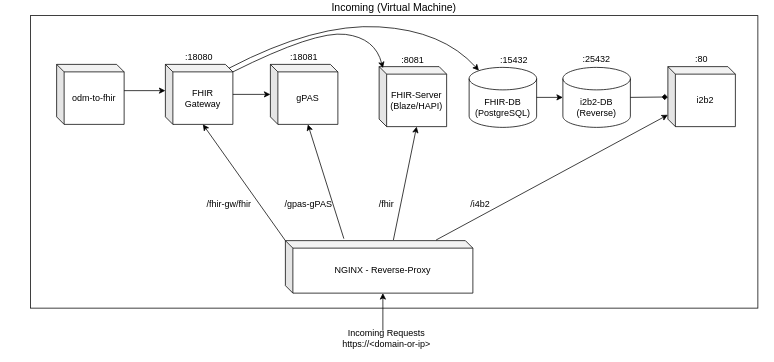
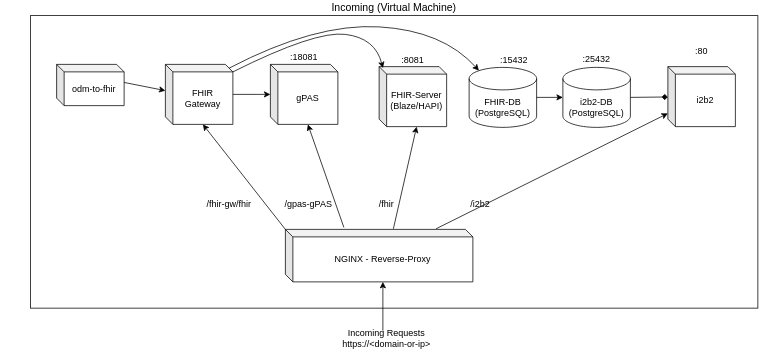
(199, 57) -> none
(702, 59) -> (702, 51)
(90, 94) -> (90, 85)
(597, 107) -> (597, 107)
(480, 204) -> (480, 204)
(379, 267) -> (379, 255)
